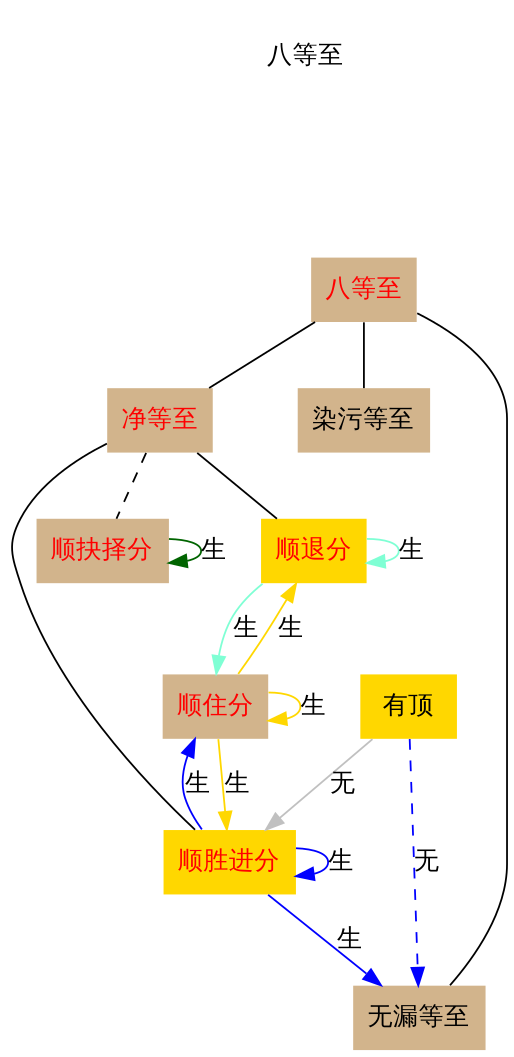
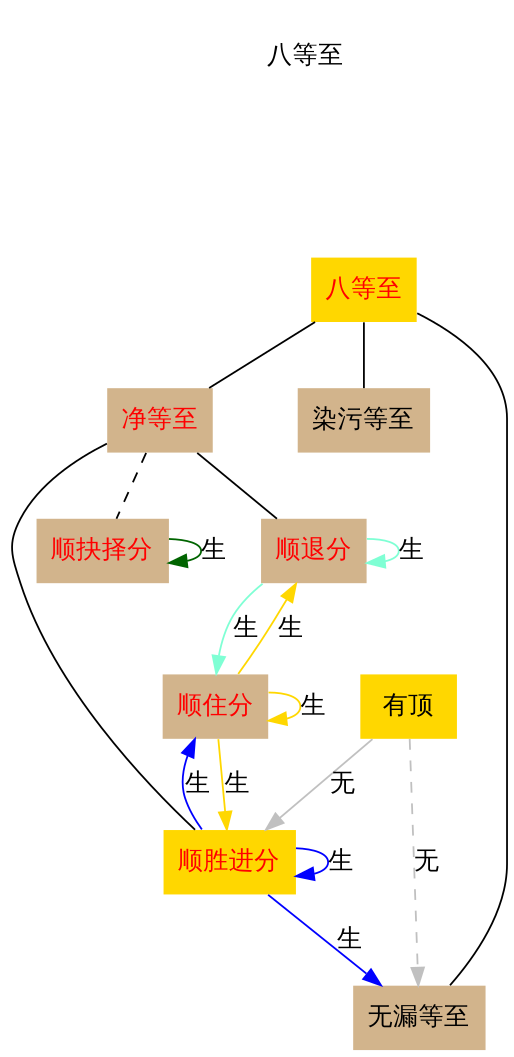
(364, 290) -> (364, 290)
(314, 551) -> (314, 551)
(414, 853) -> (414, 853)
